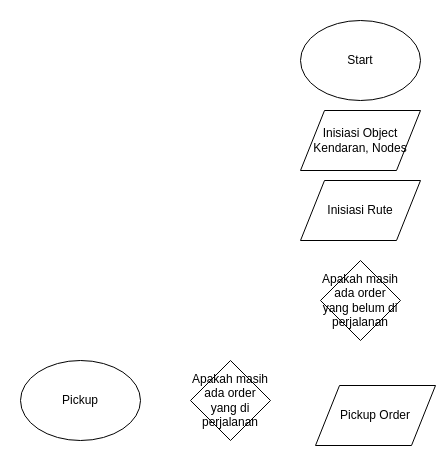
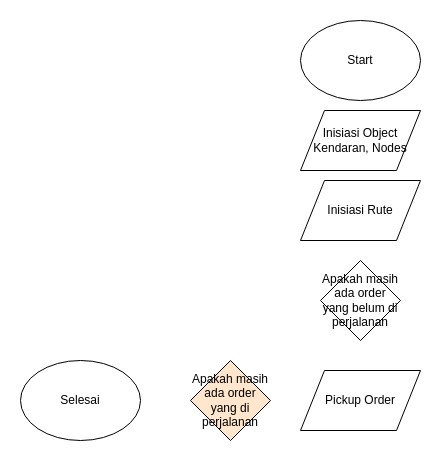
(81, 401) -> (81, 401)
(231, 401) -> (231, 401)
(376, 416) -> (361, 401)
